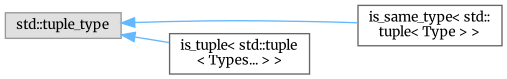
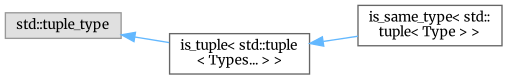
(246, 21) -> (341, 39)
